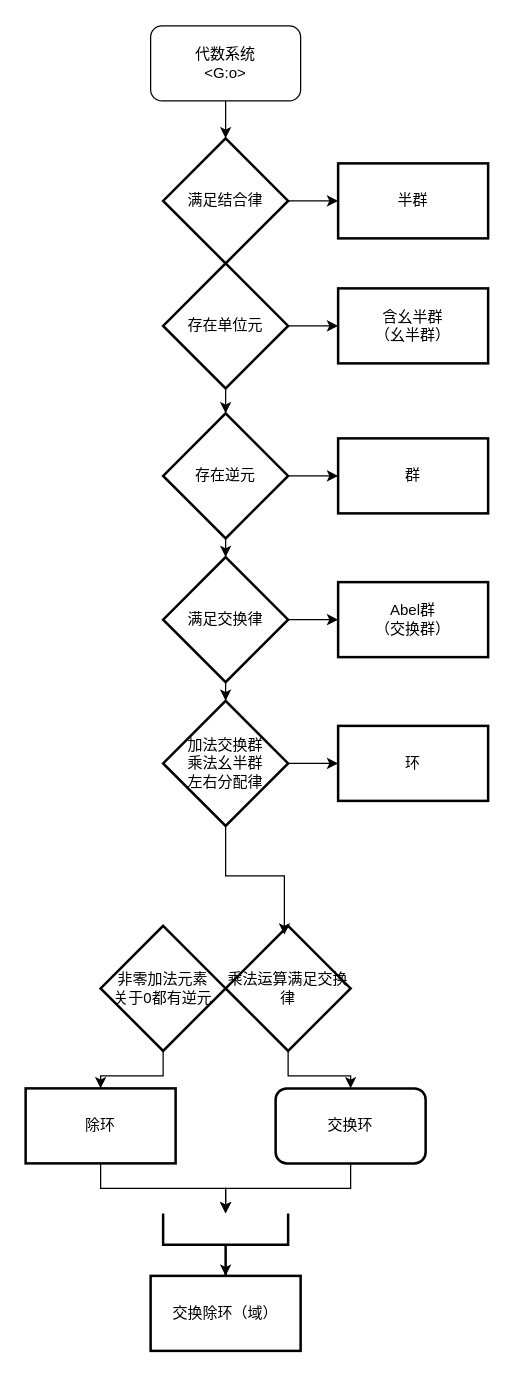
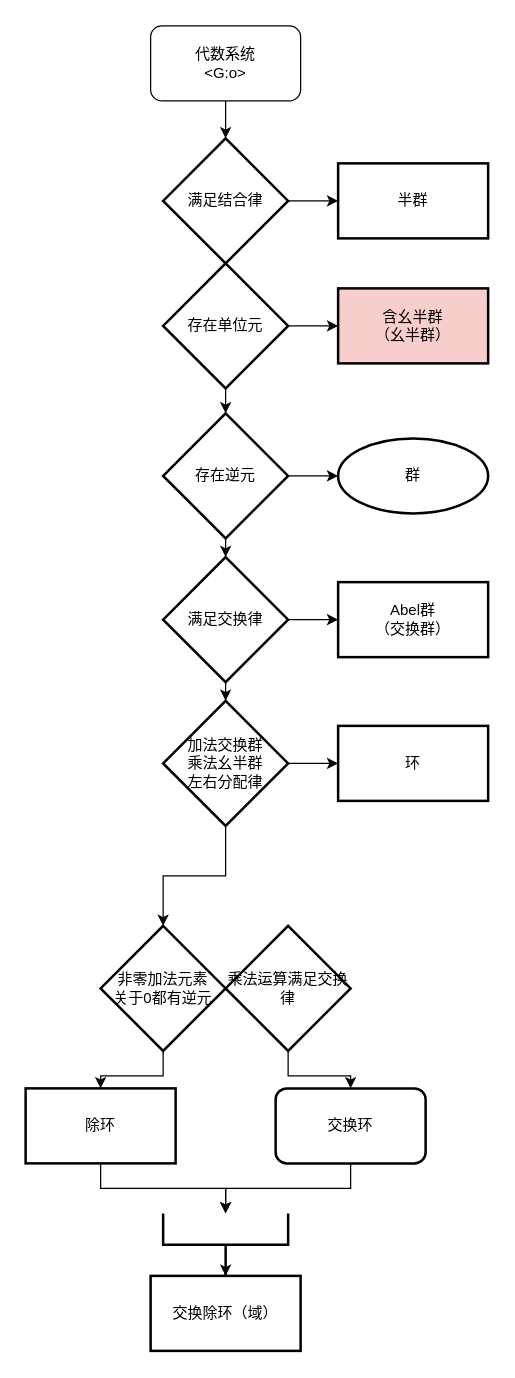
(413, 326) -> (413, 326)
(413, 476) -> (413, 476)
none -> (172, 876)
(280, 876) -> none
